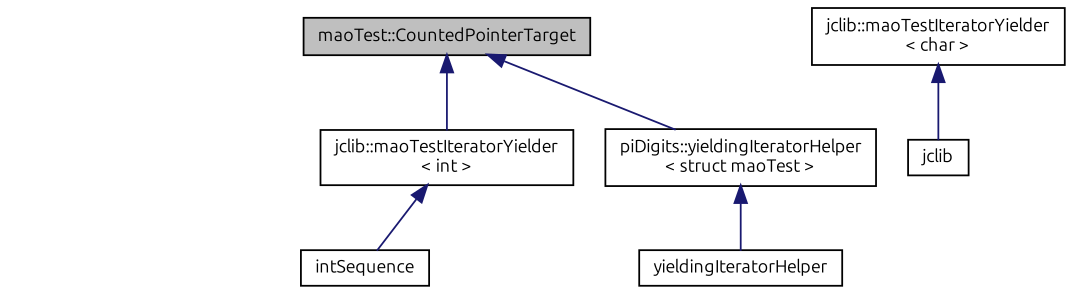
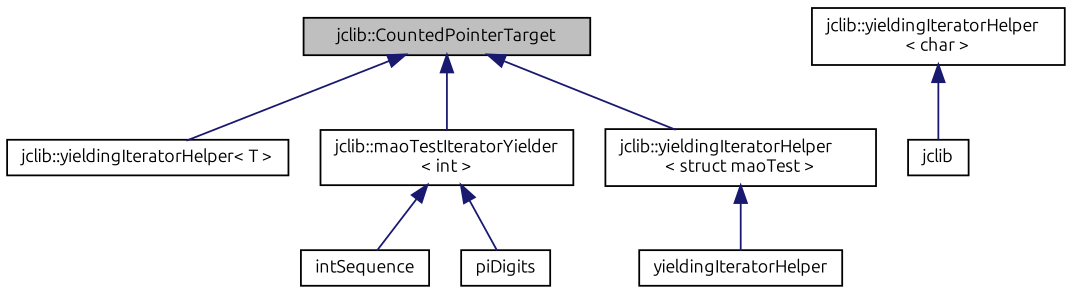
(447, 37) -> (447, 37)
(938, 37) -> (938, 37)
none -> (148, 158)
(741, 158) -> (741, 158)
none -> (506, 268)
